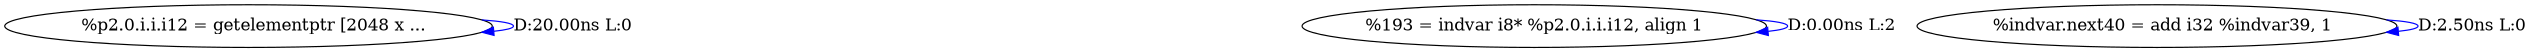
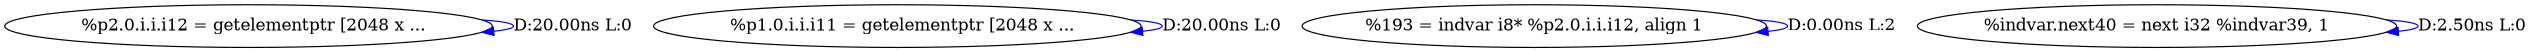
none -> (897, 26)
(2157, 26) -> (2157, 26)
